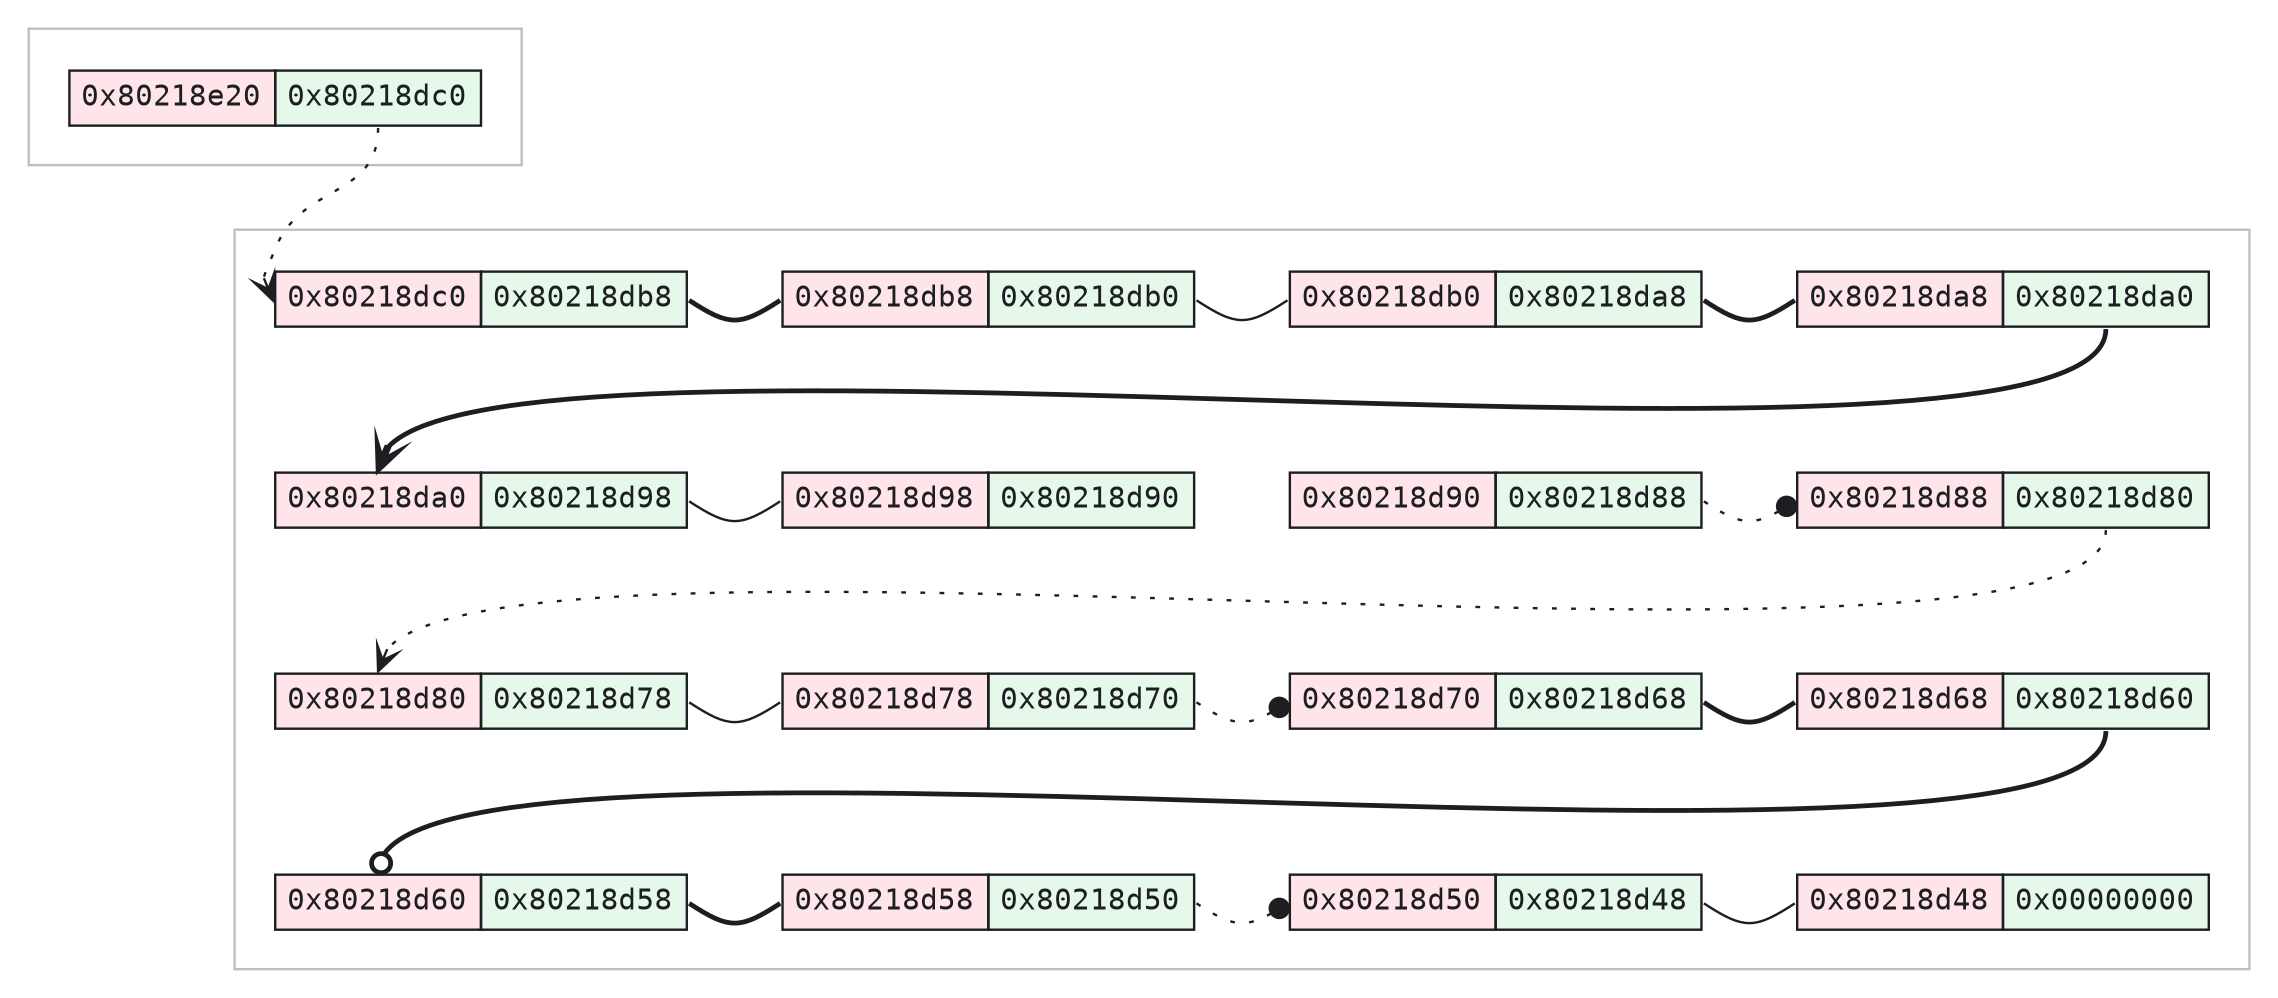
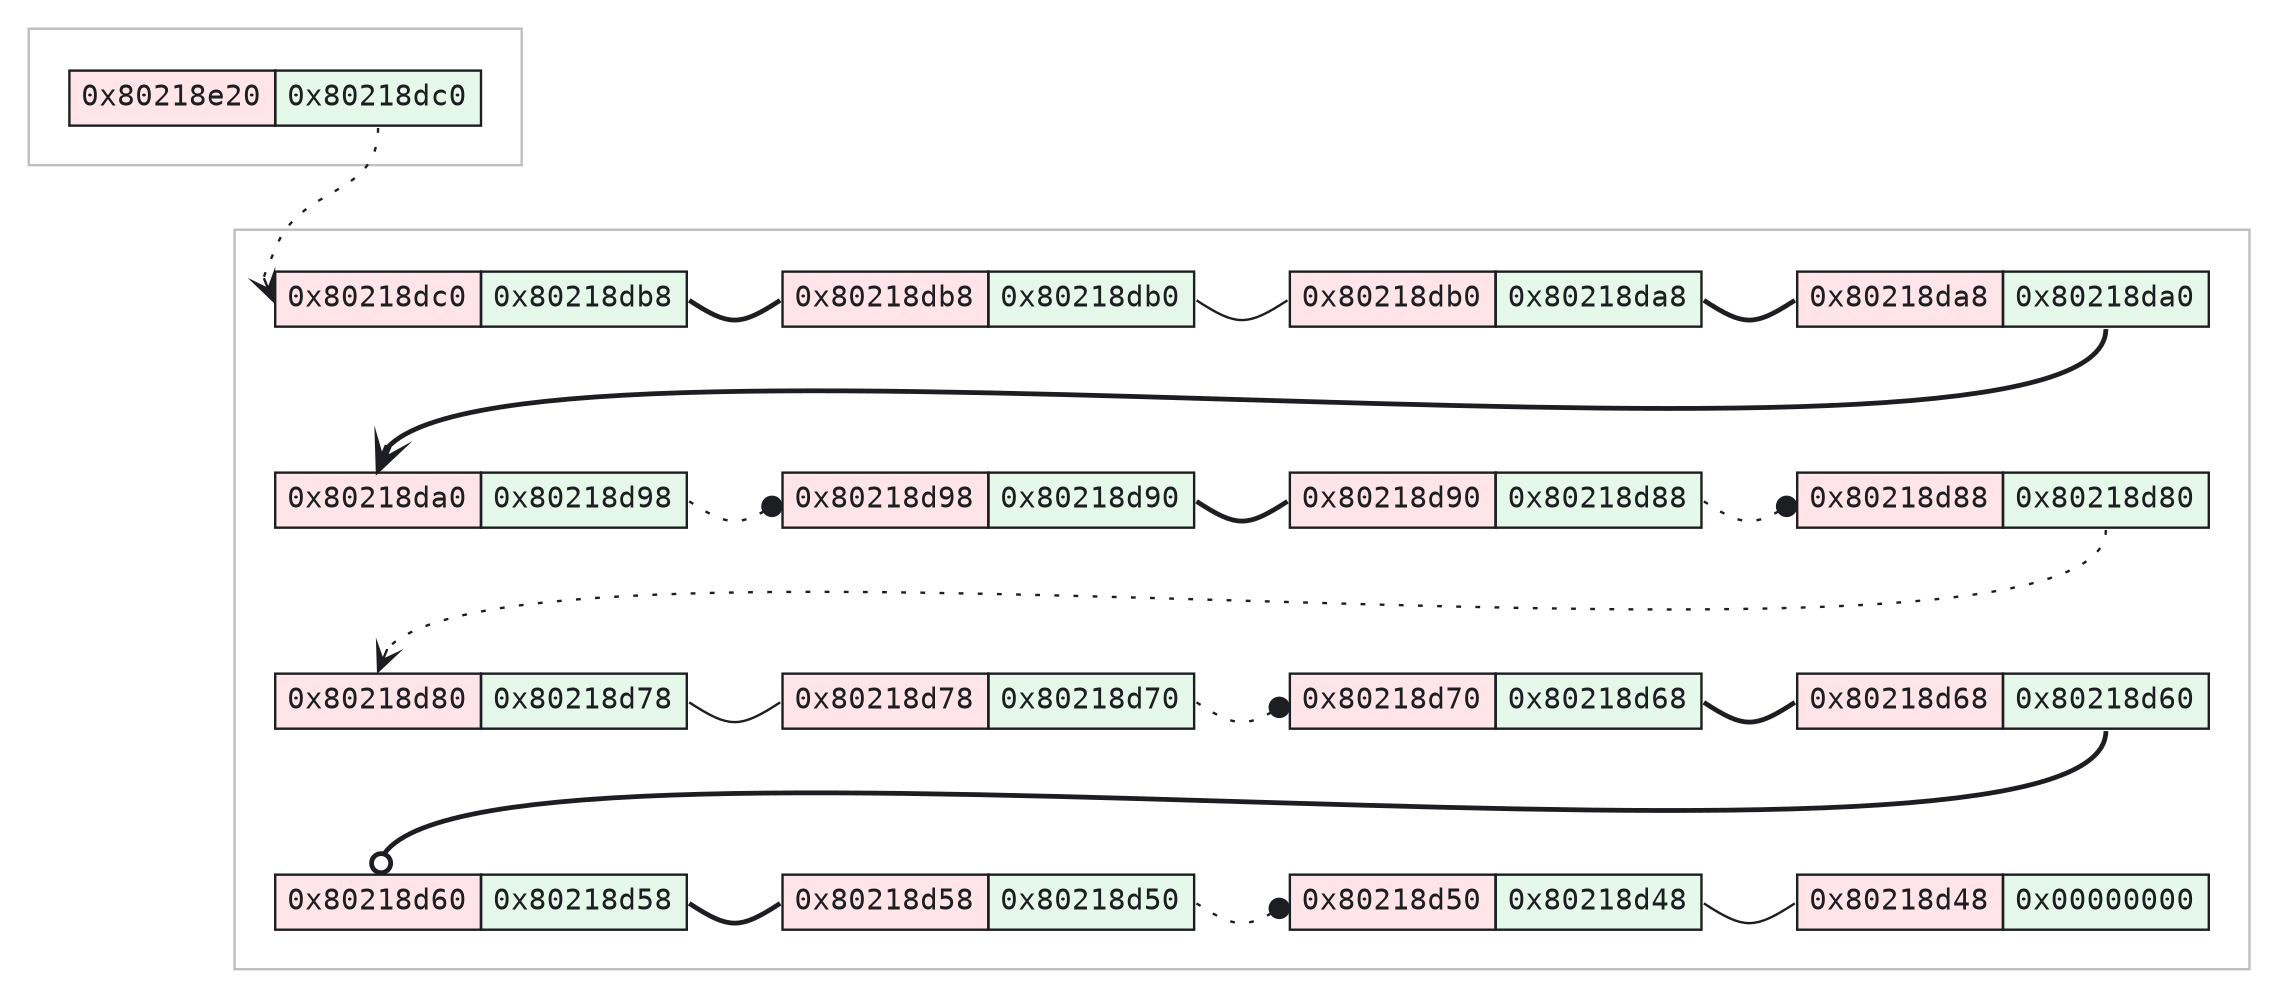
(1740, 520) -> (1740, 520)
(735, 521) -> (725, 520)
none -> (1242, 521)
